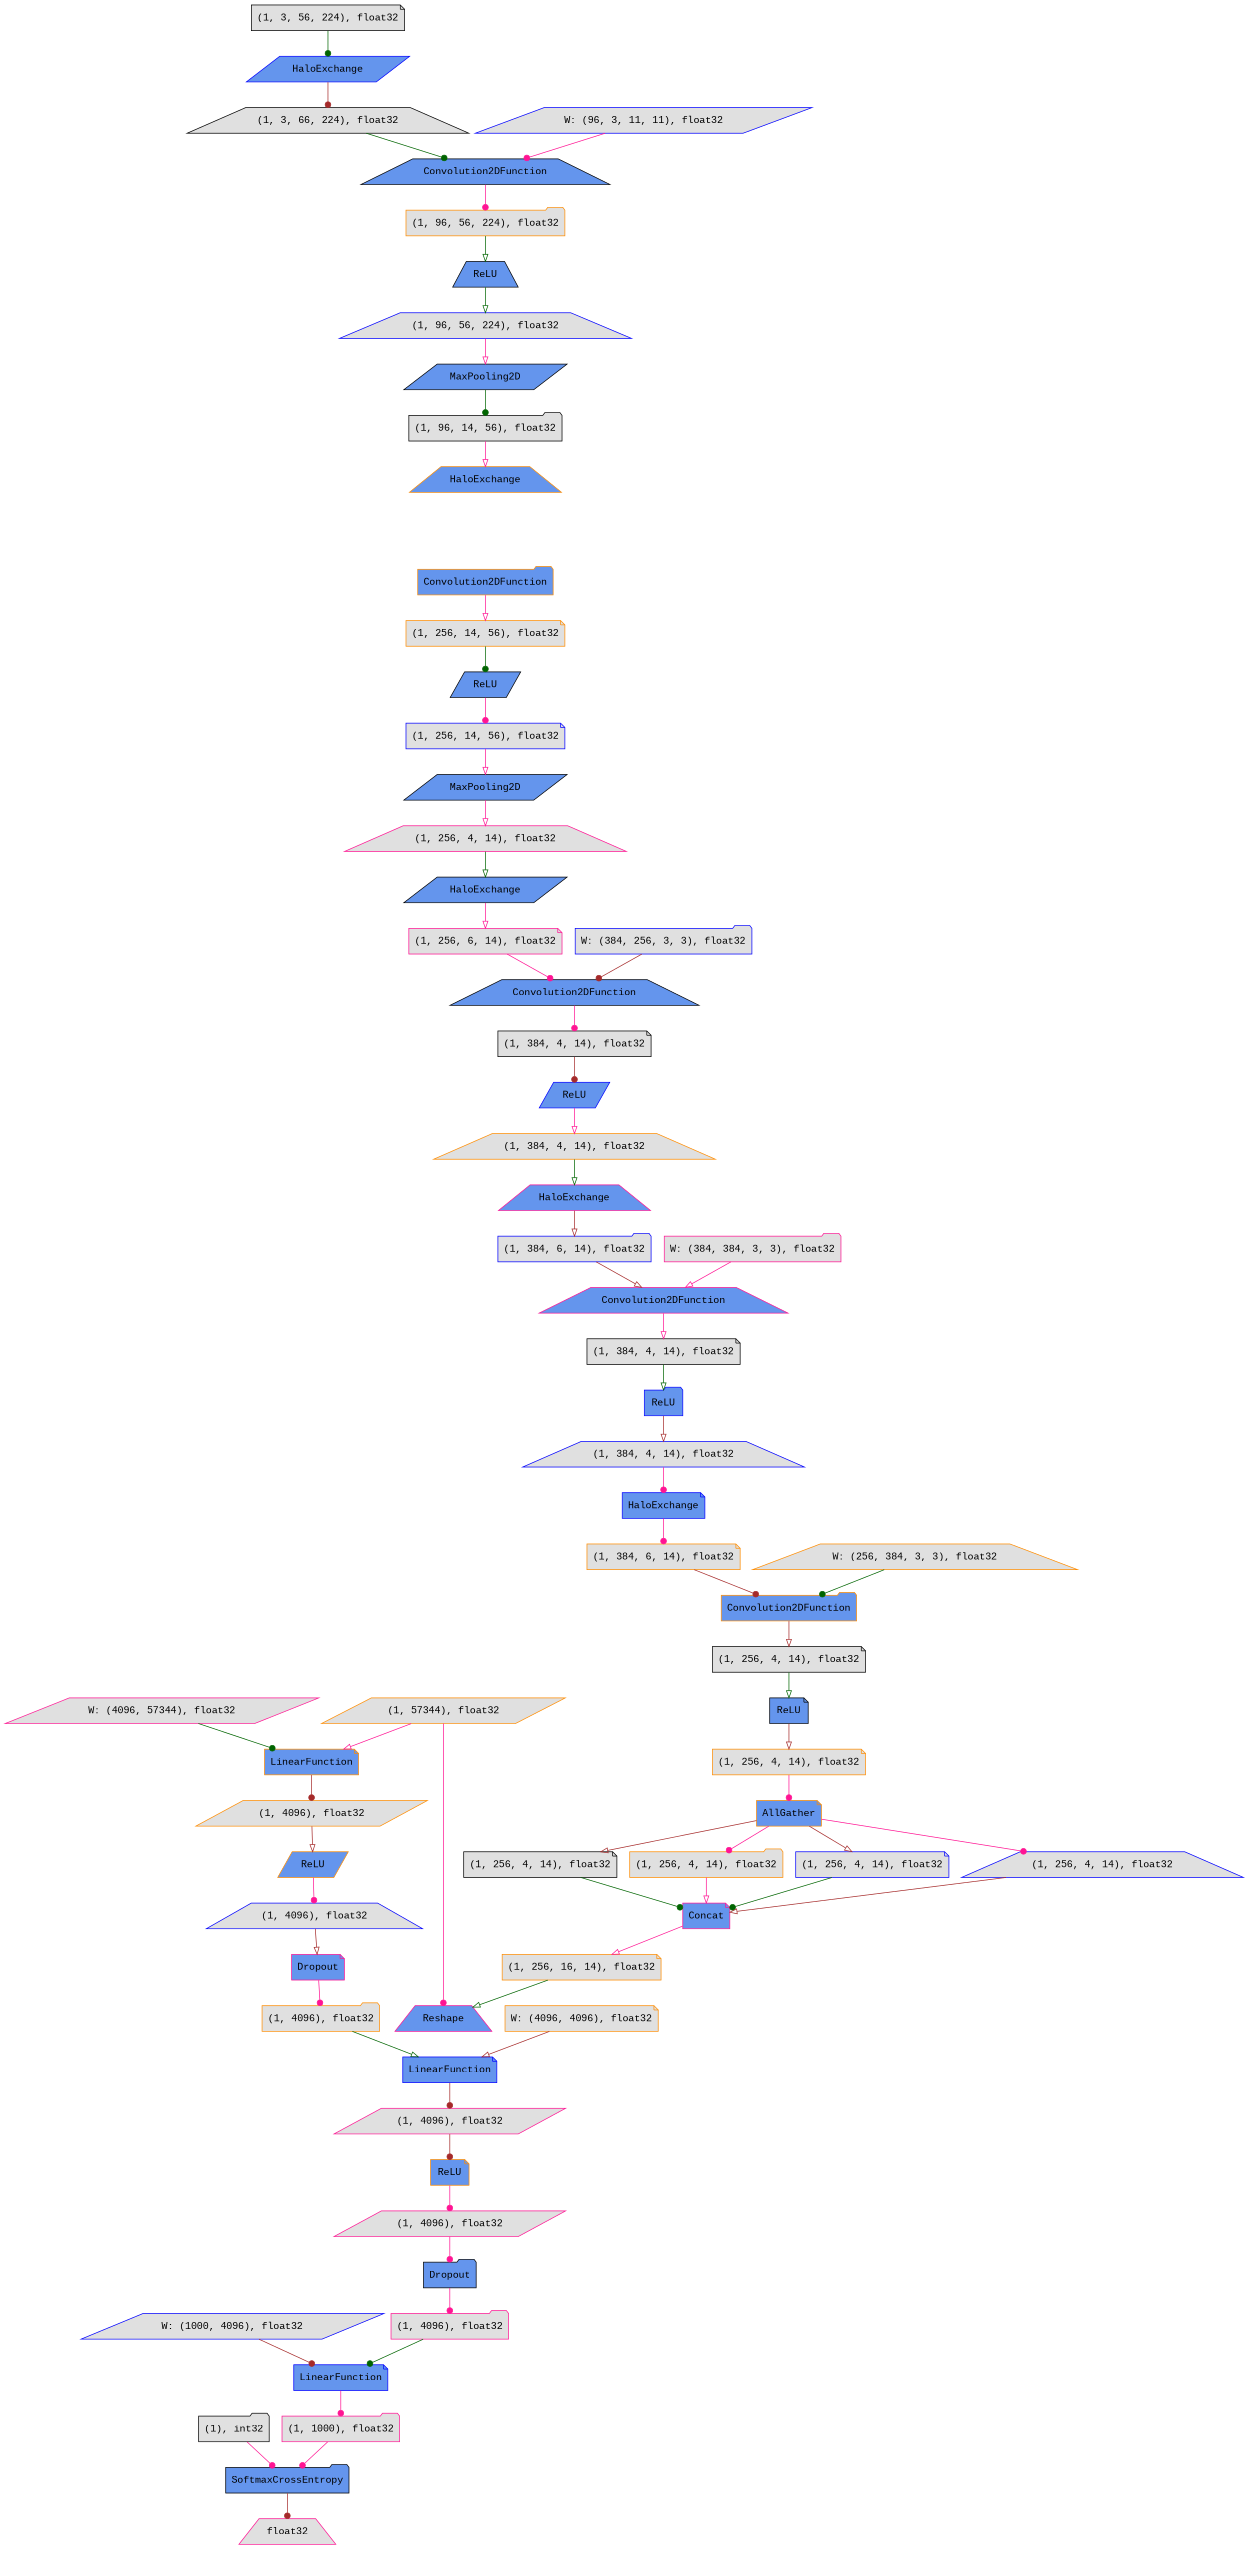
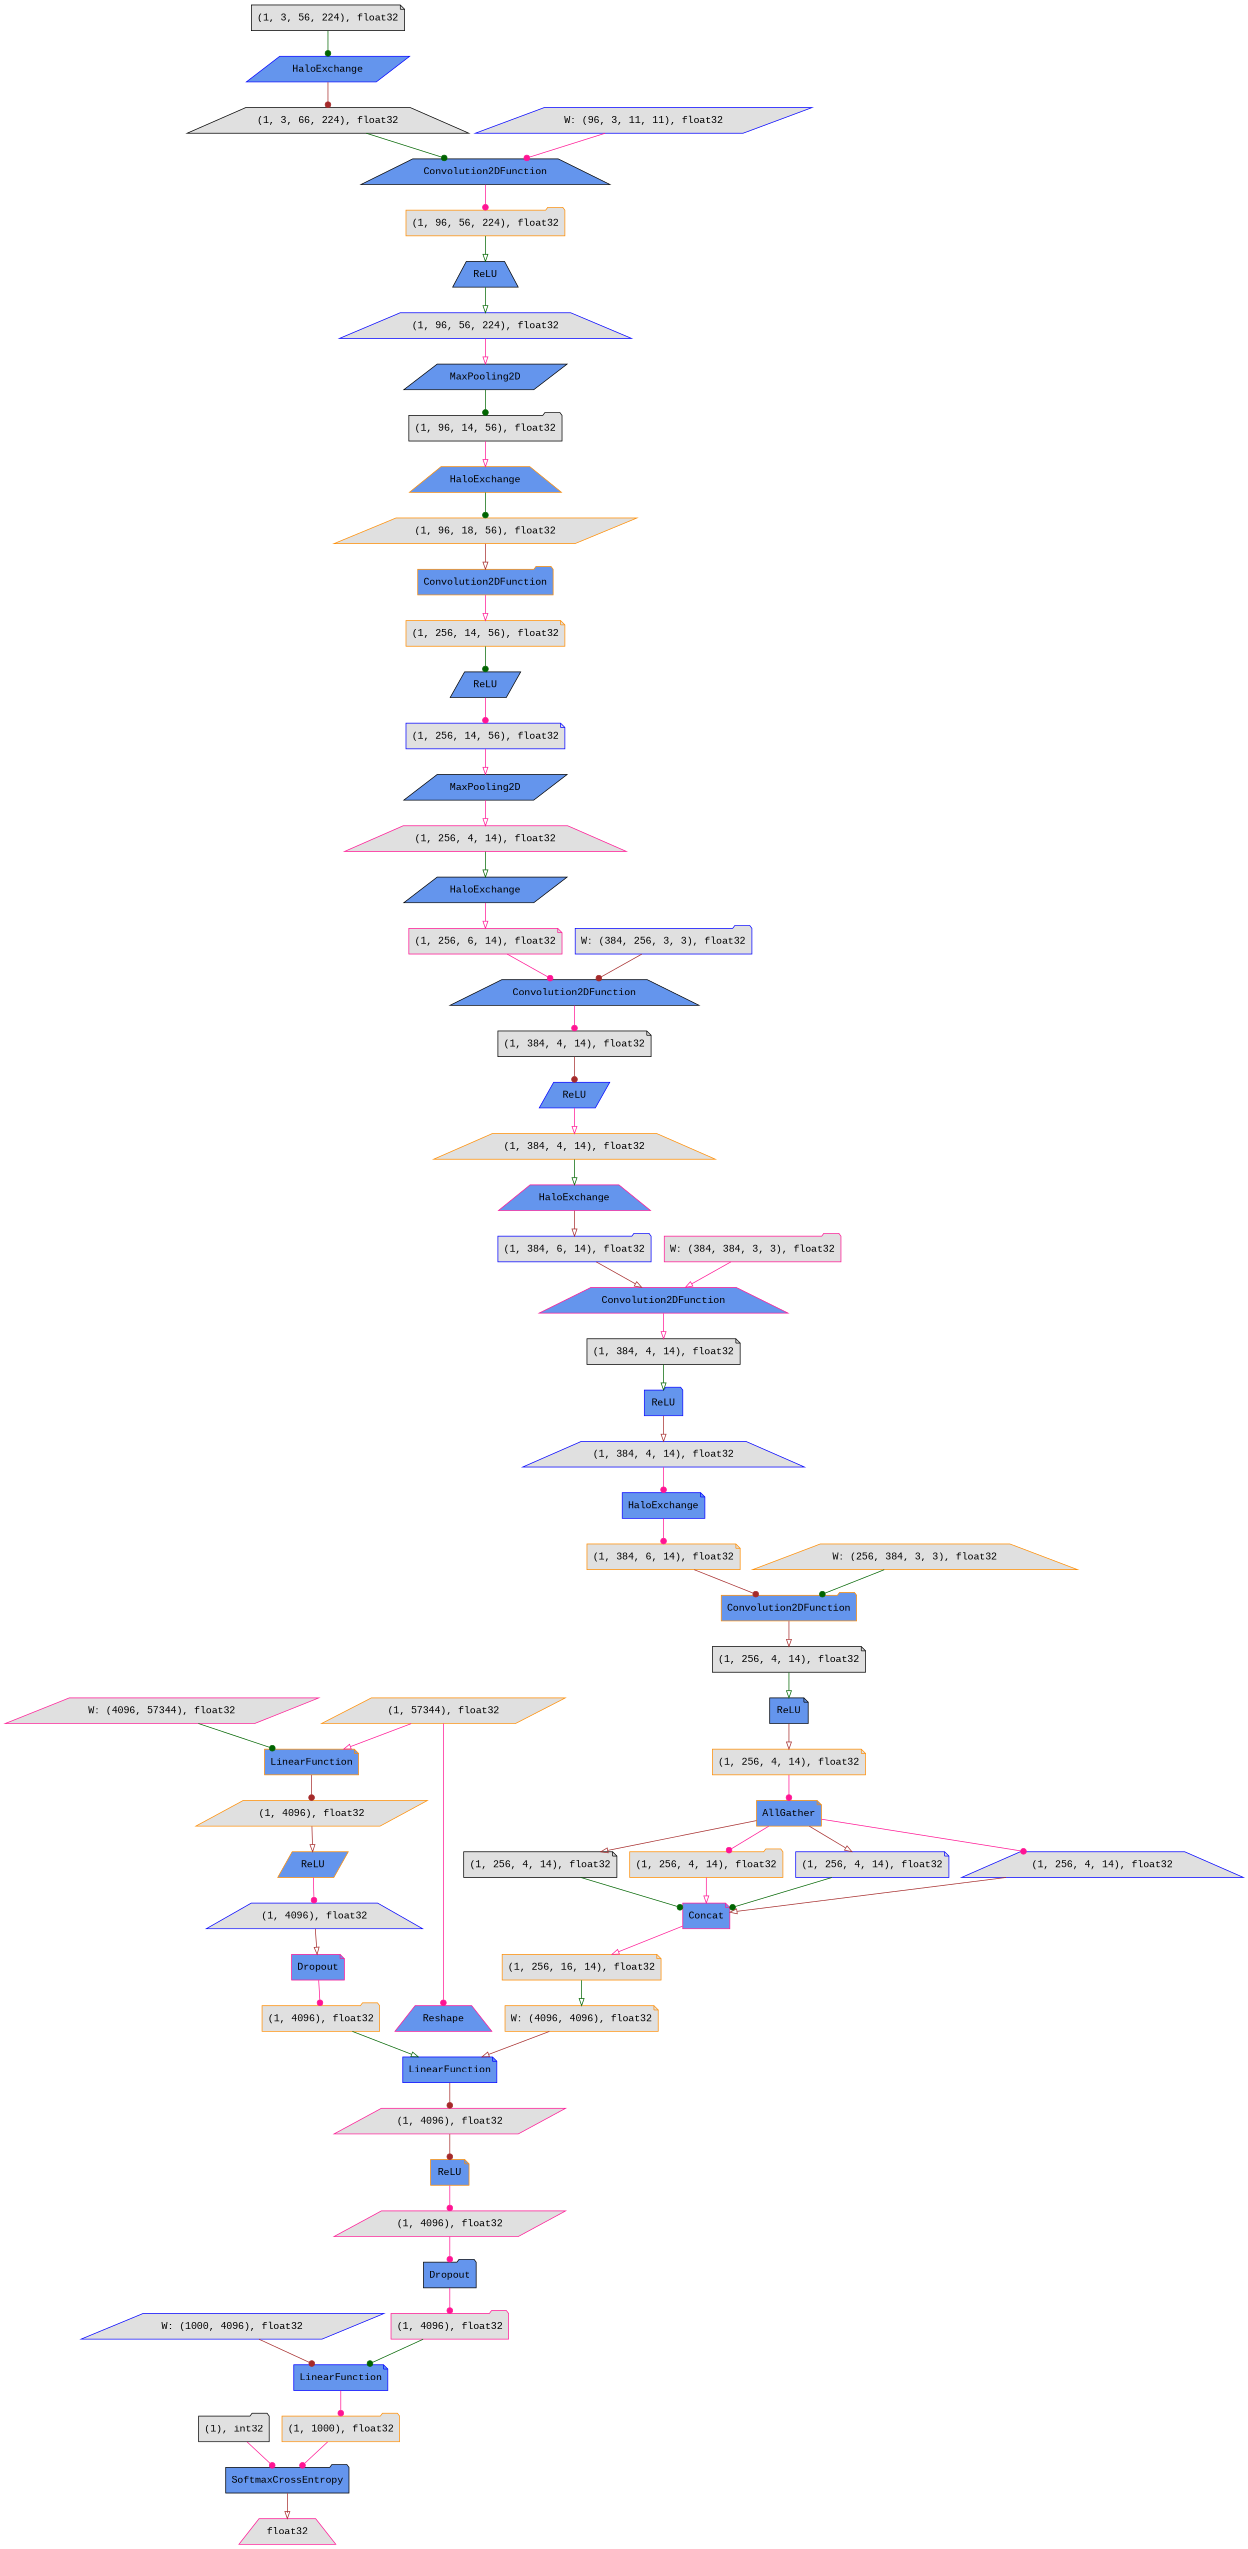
none -> (485, 531)
(514, 1992) -> (582, 1989)
(341, 2429) -> (341, 2429)
(287, 2503) -> (287, 2503)
